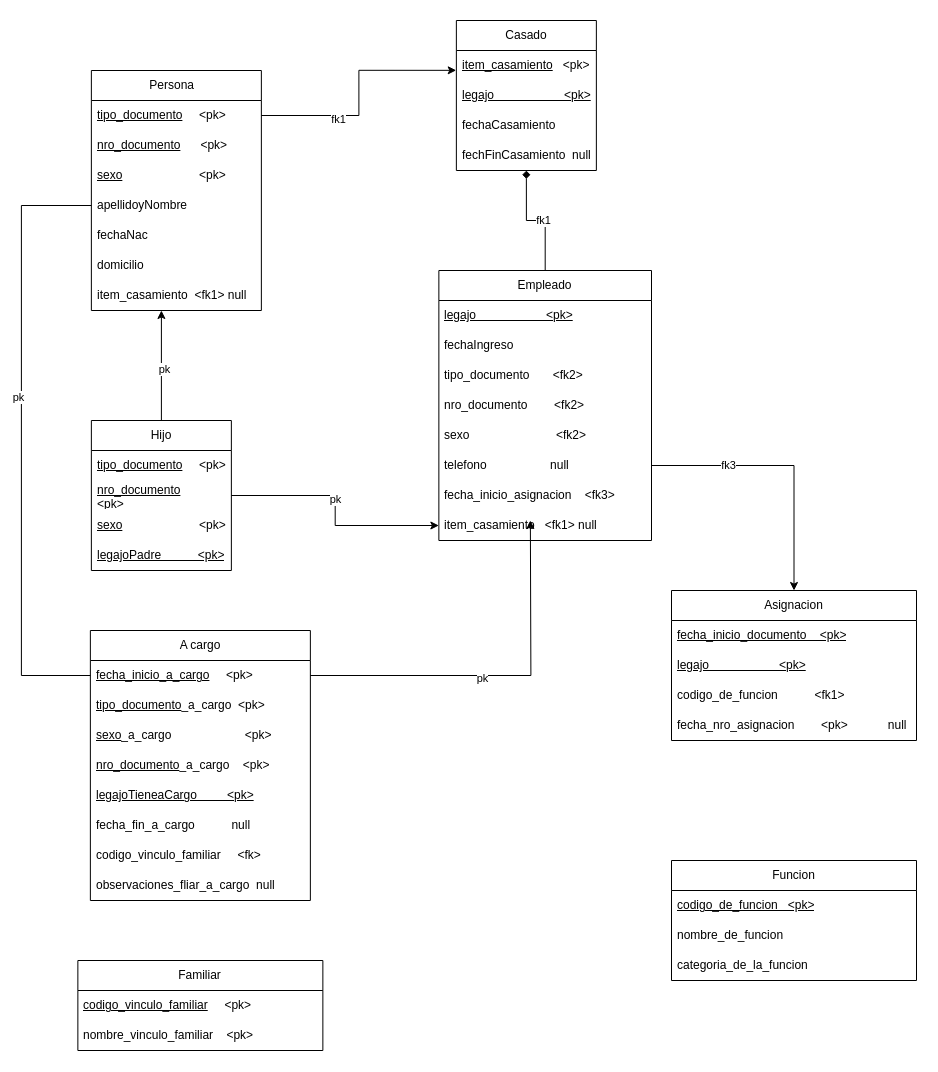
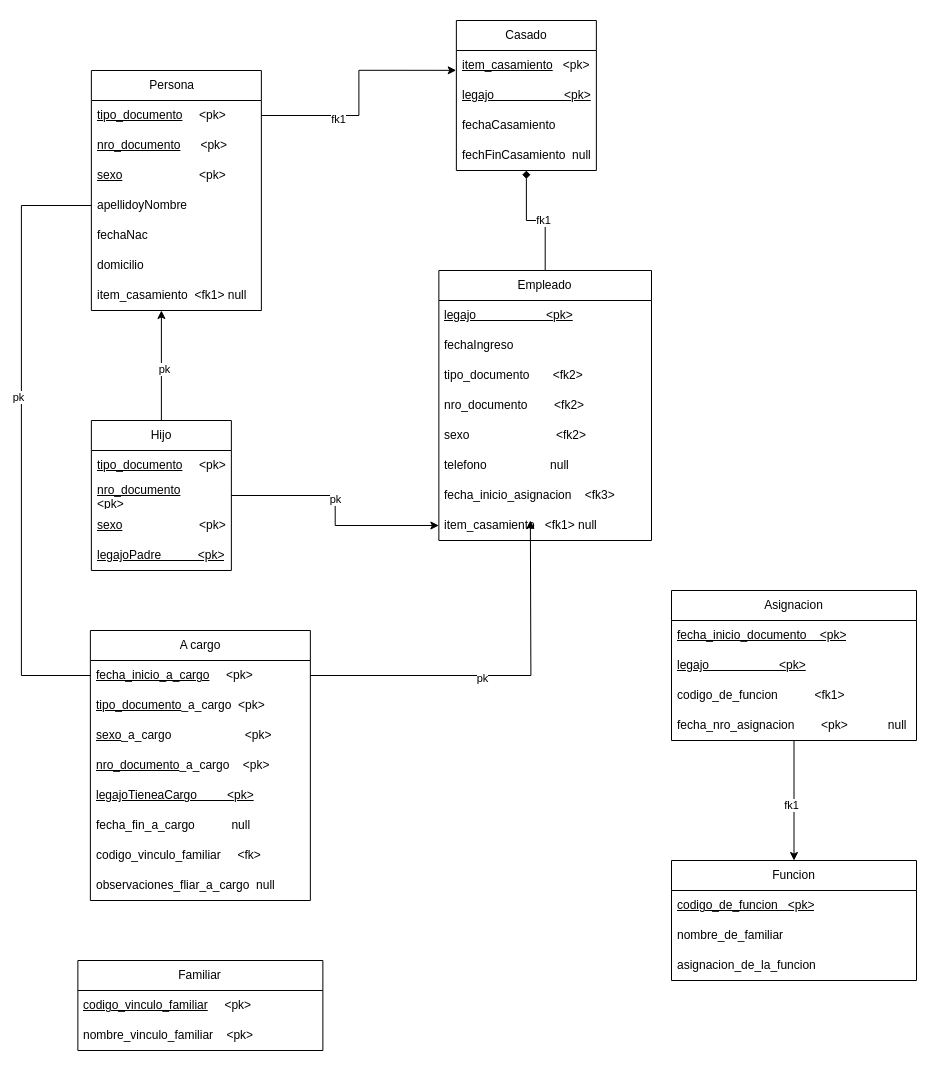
(782, 466) -> none
none -> (794, 798)
(733, 936) -> (733, 936)
(750, 966) -> (752, 966)
